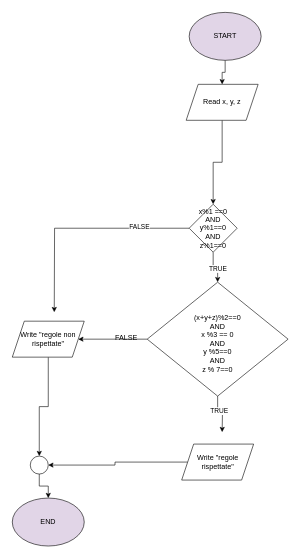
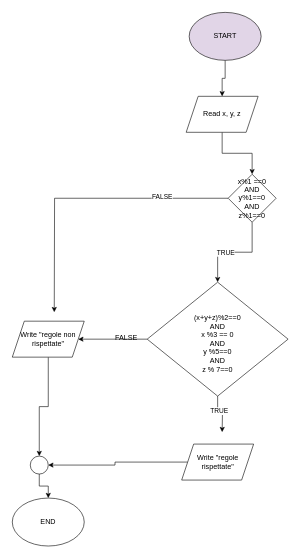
(222, 102) -> (222, 114)
(213, 228) -> (252, 198)
(48, 522) -> (48, 522)
